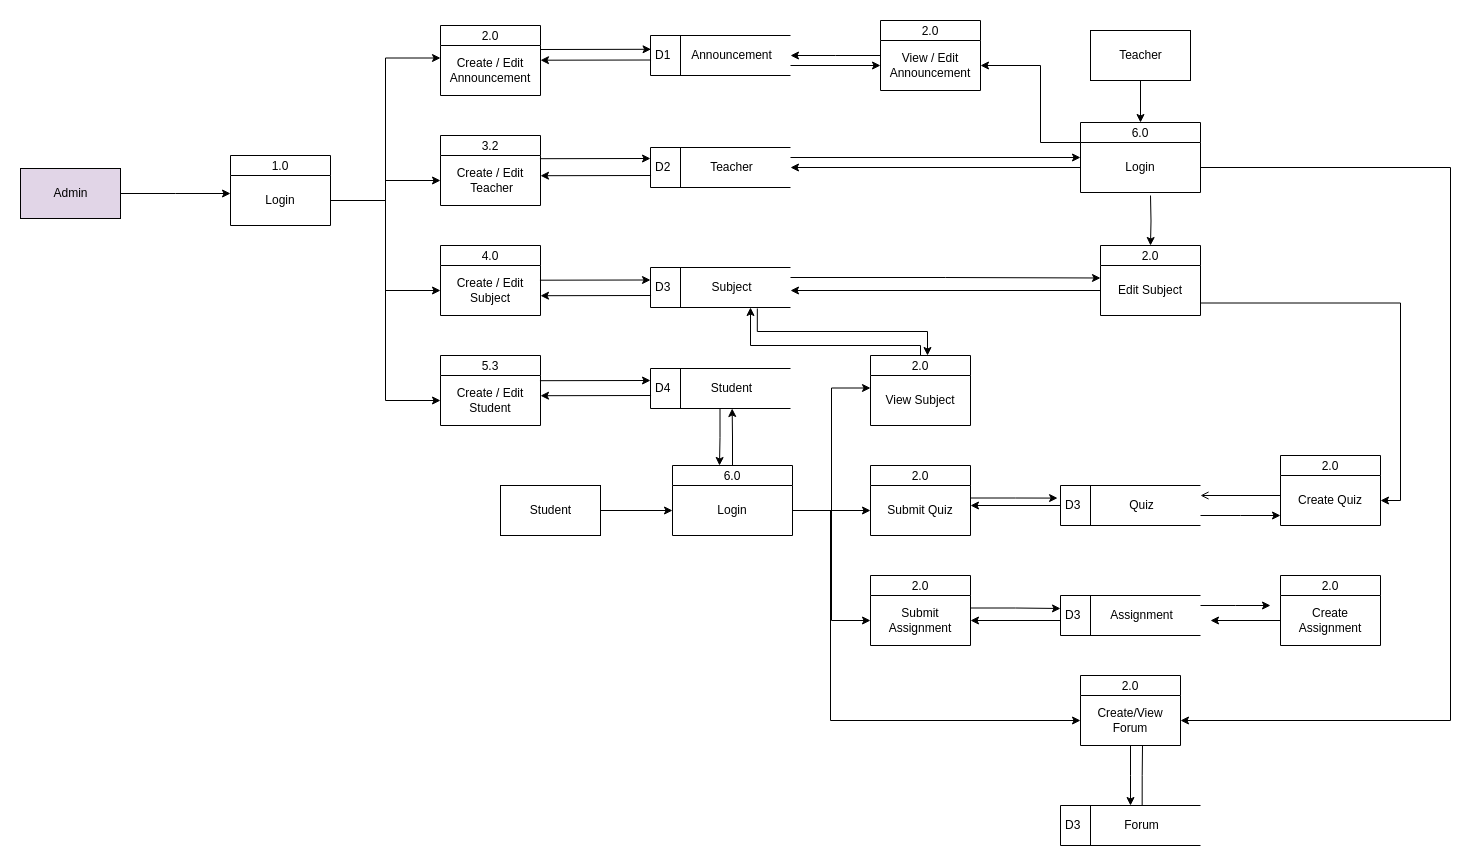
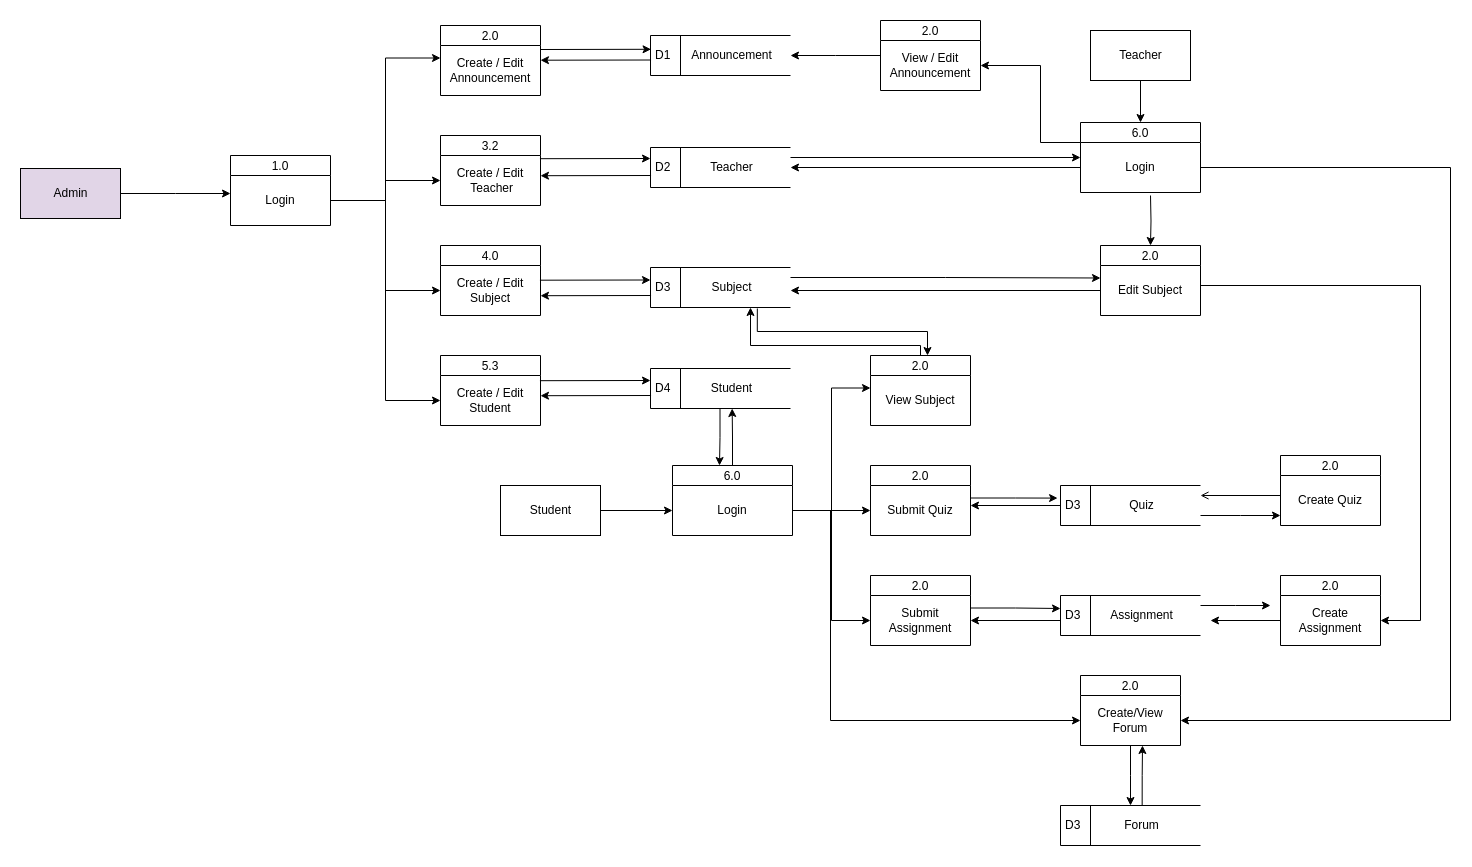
(833, 66) -> none
(1401, 308) -> none
none -> (1421, 359)
(1142, 751) -> (1142, 753)
